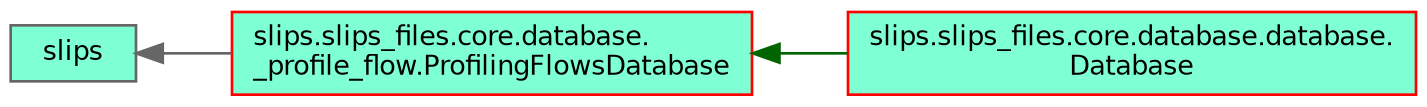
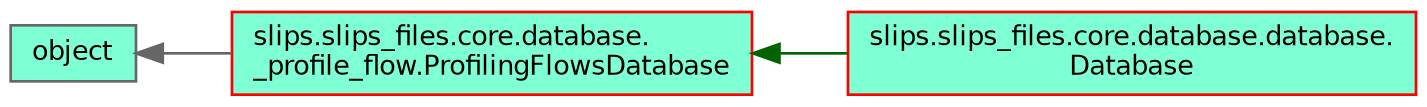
(73, 53) -> (73, 53)
